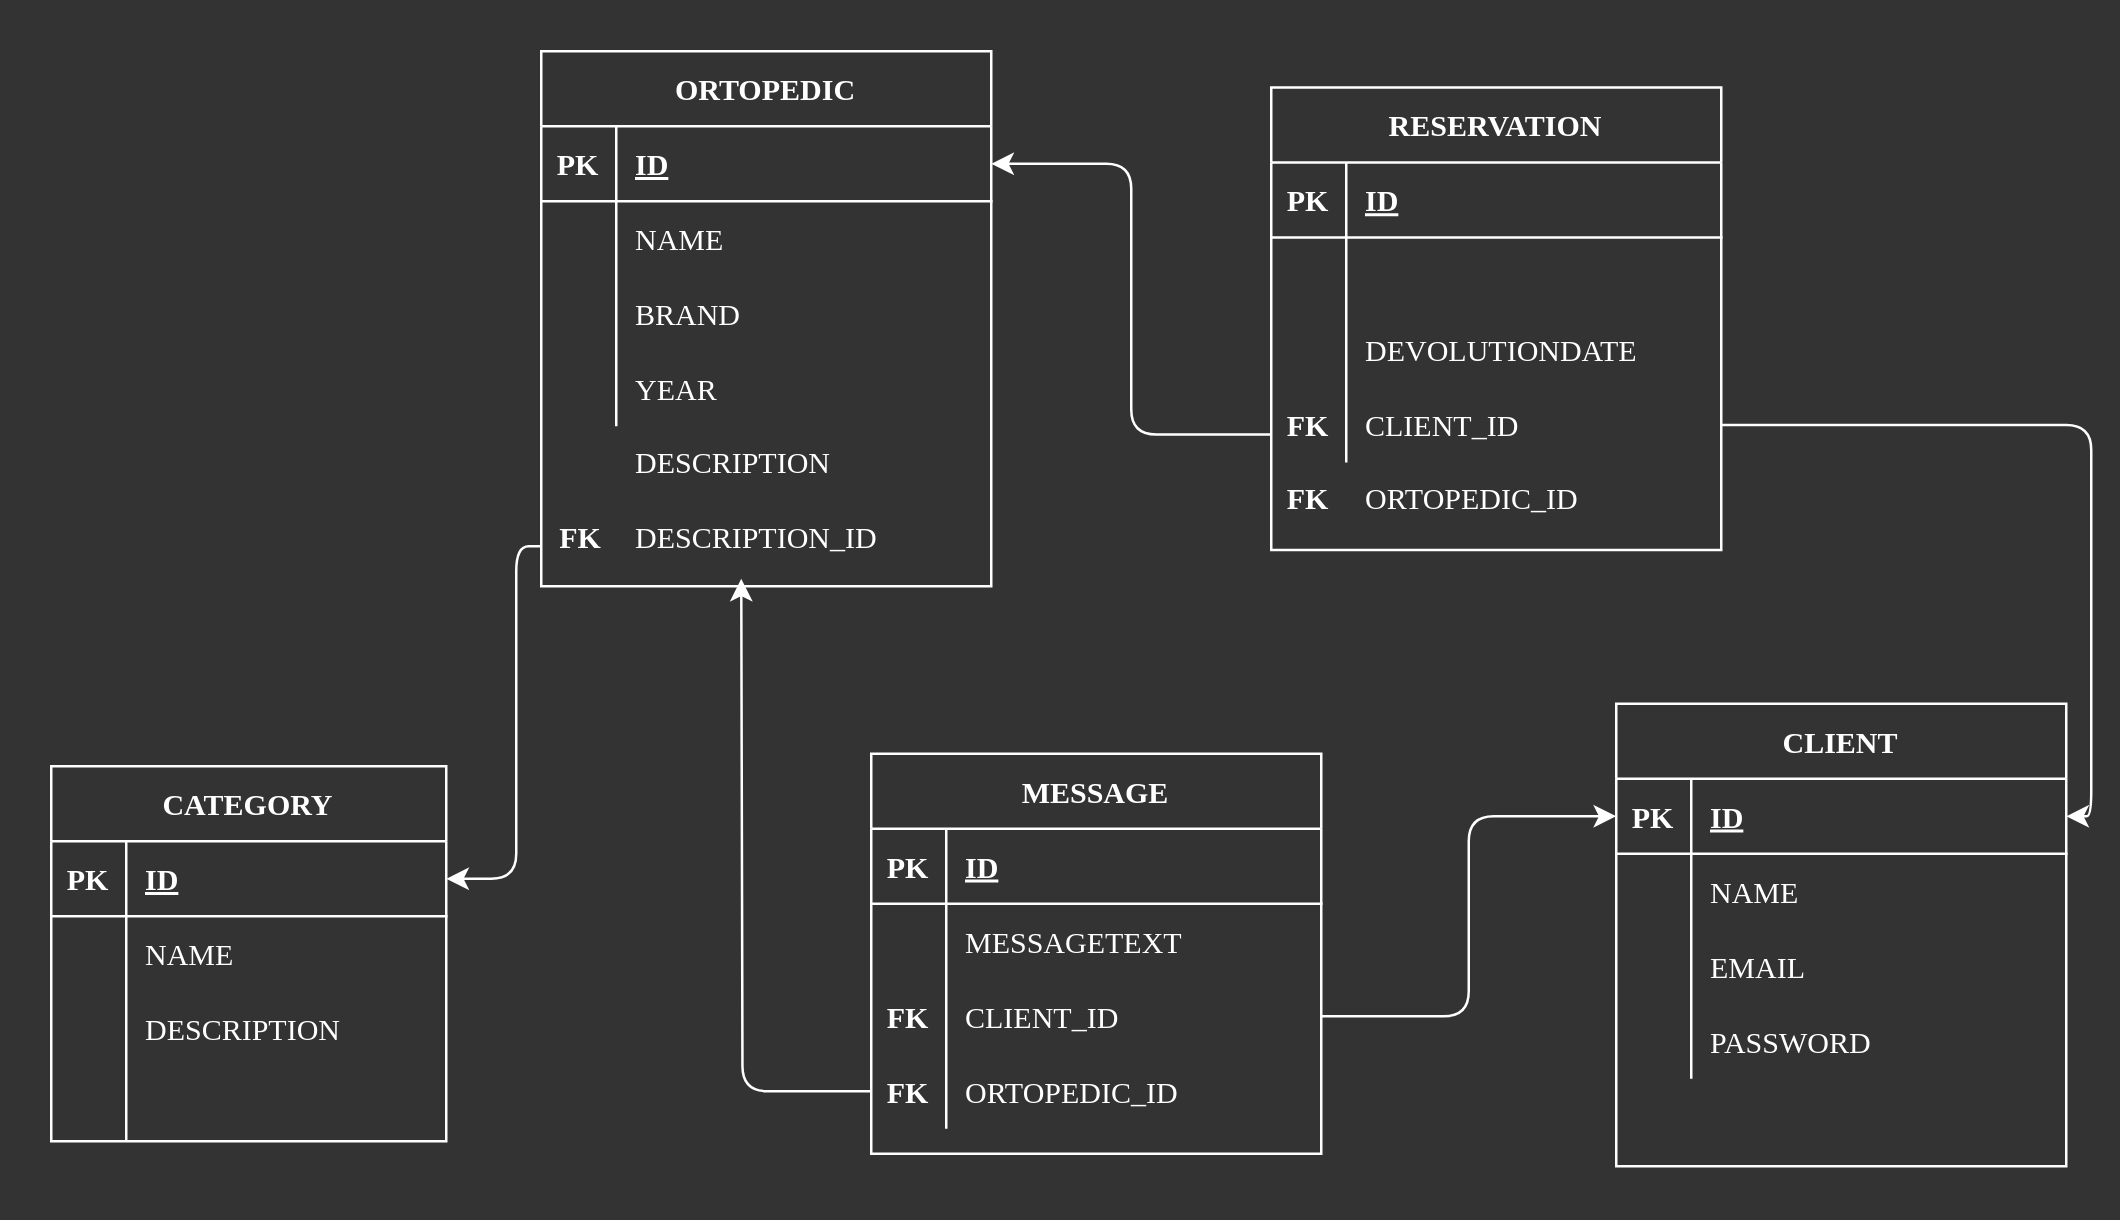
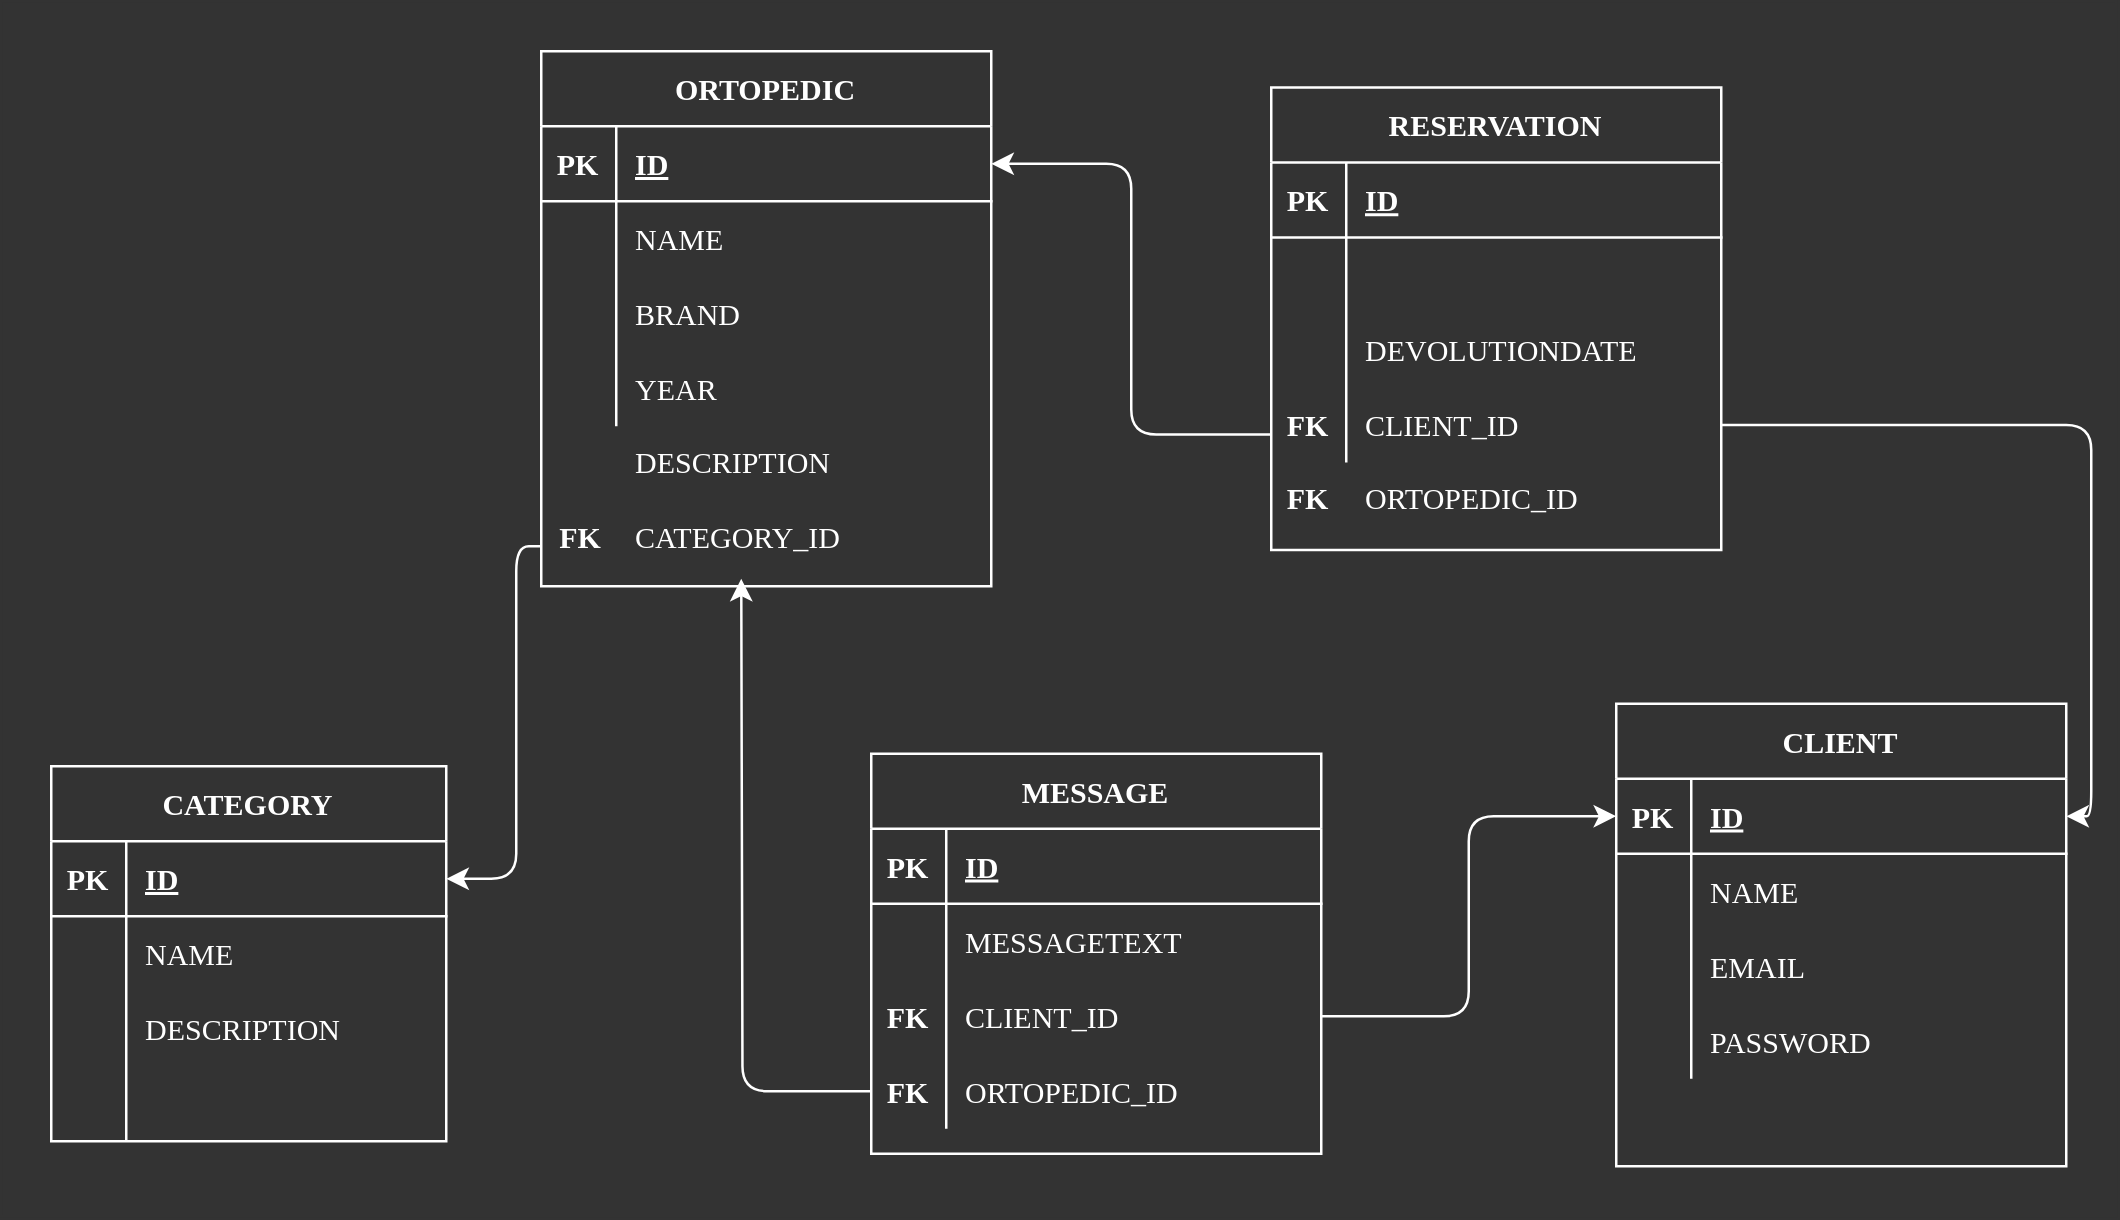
(753, 538) -> (727, 538)
